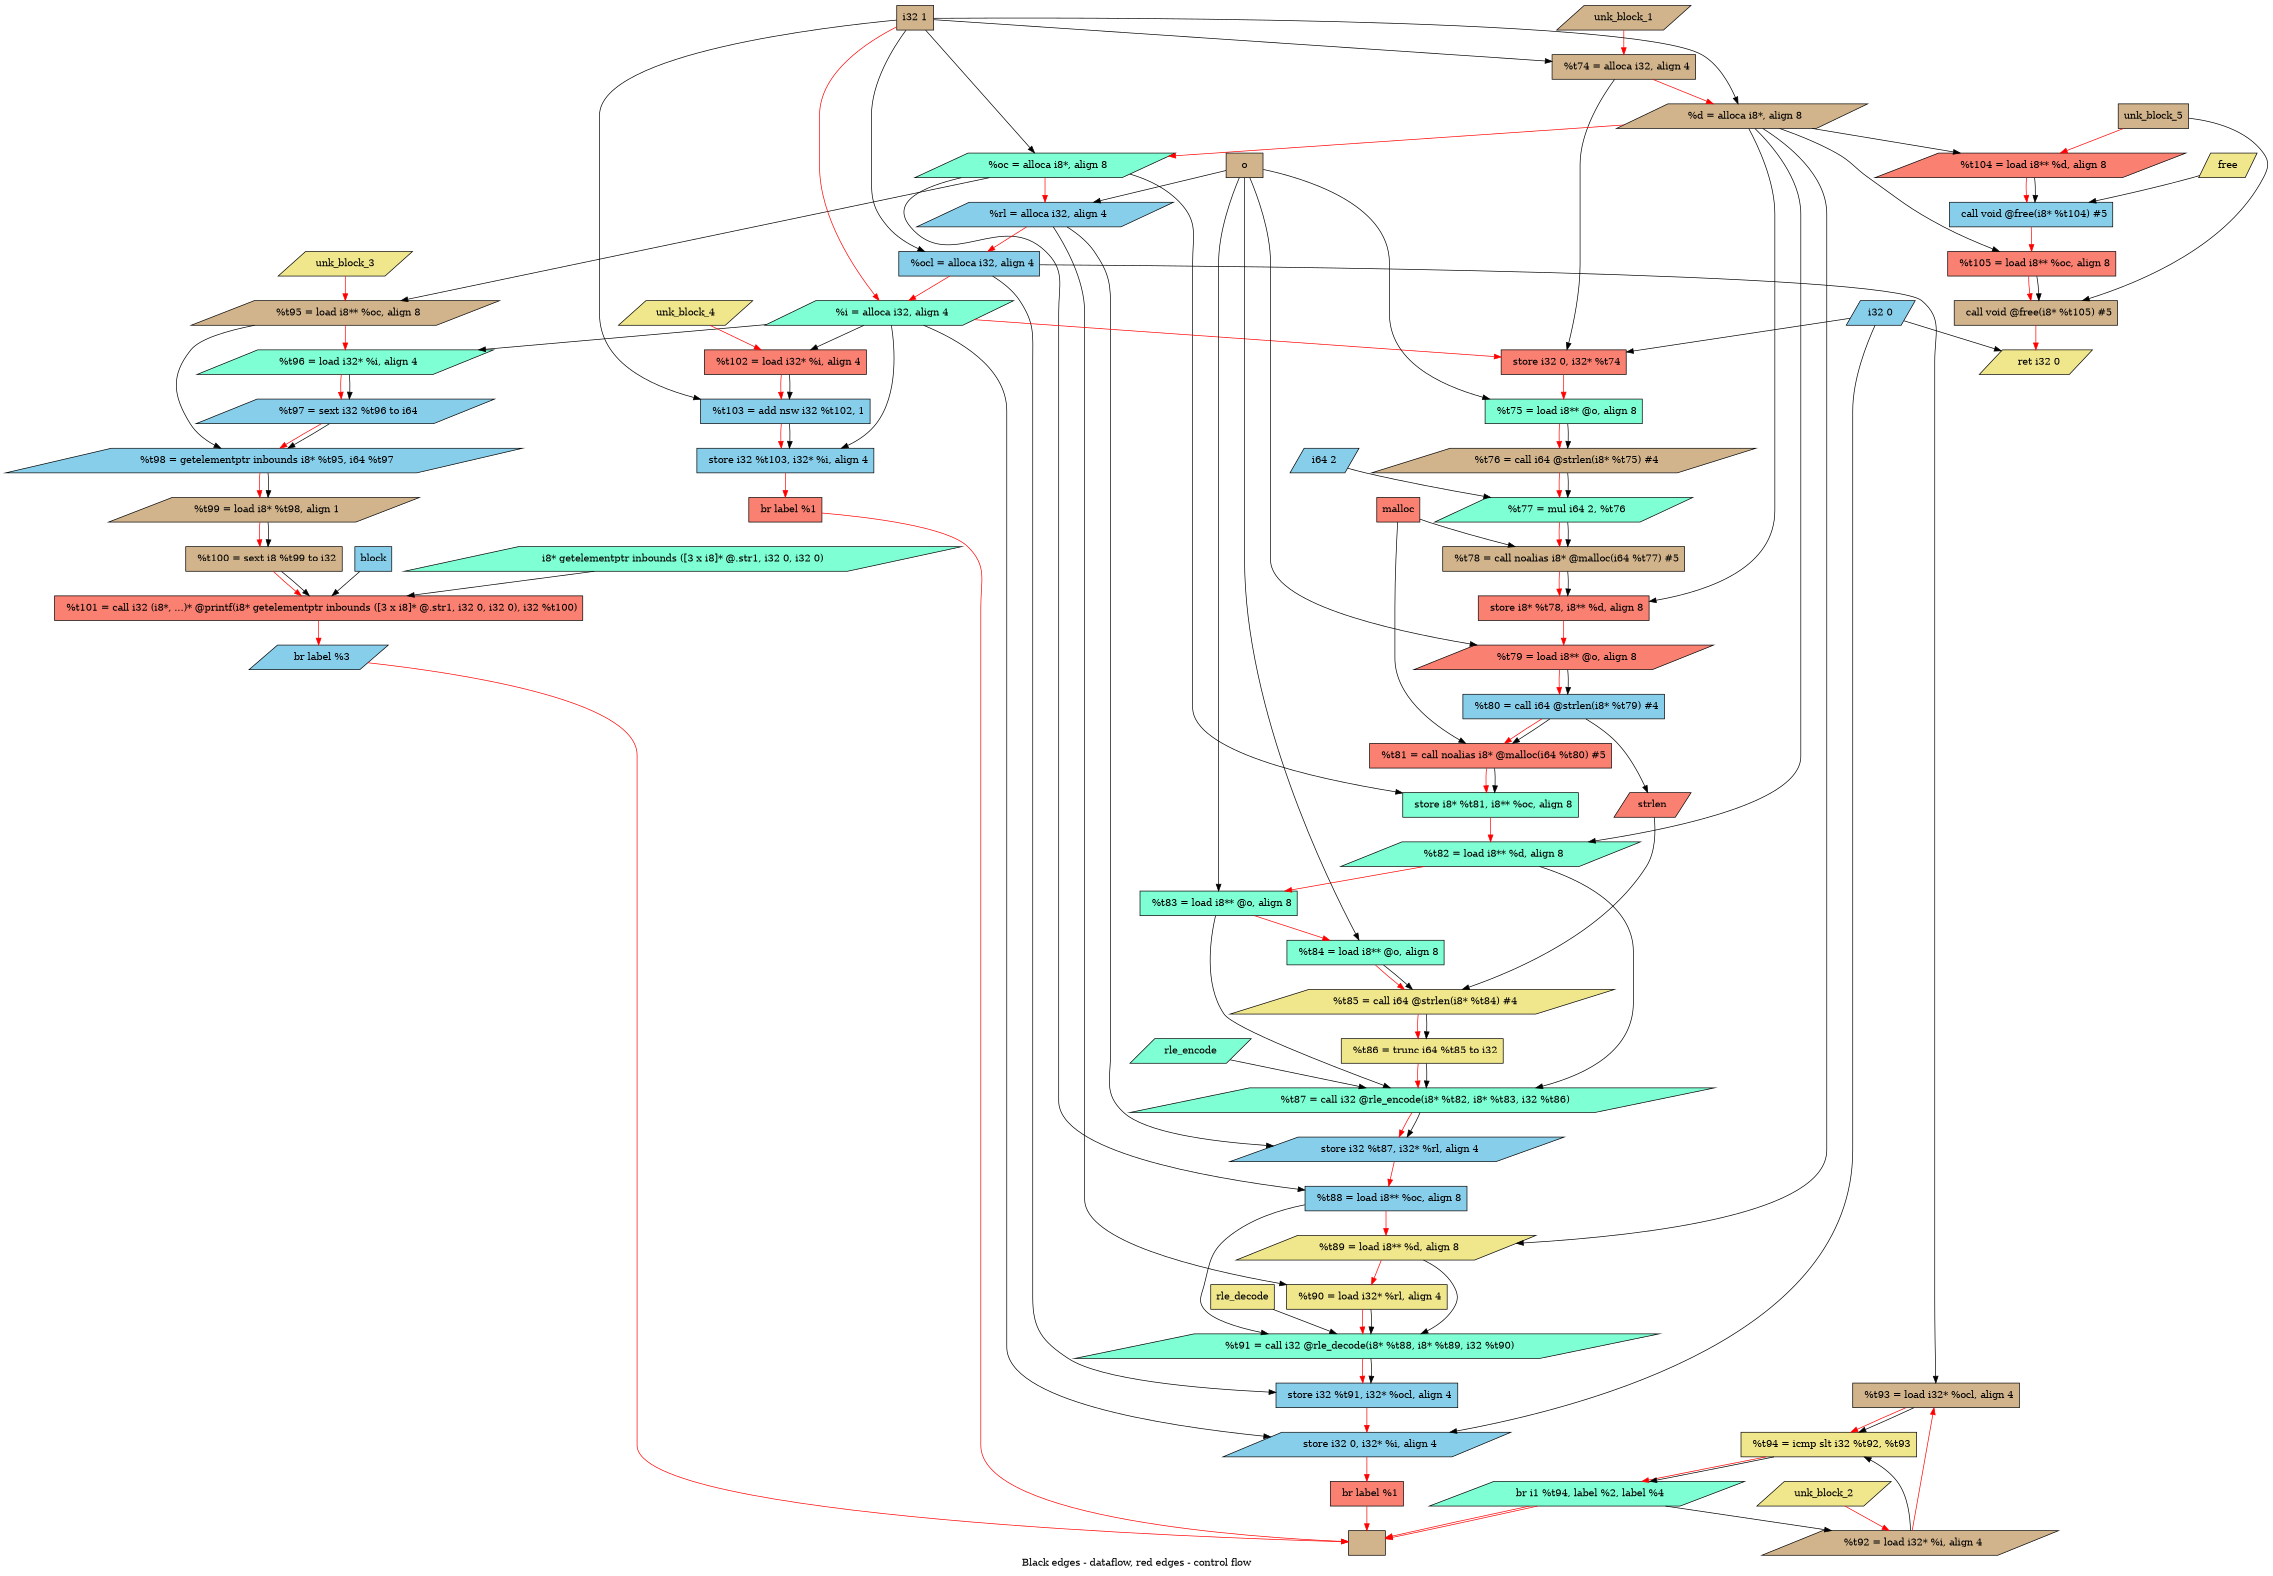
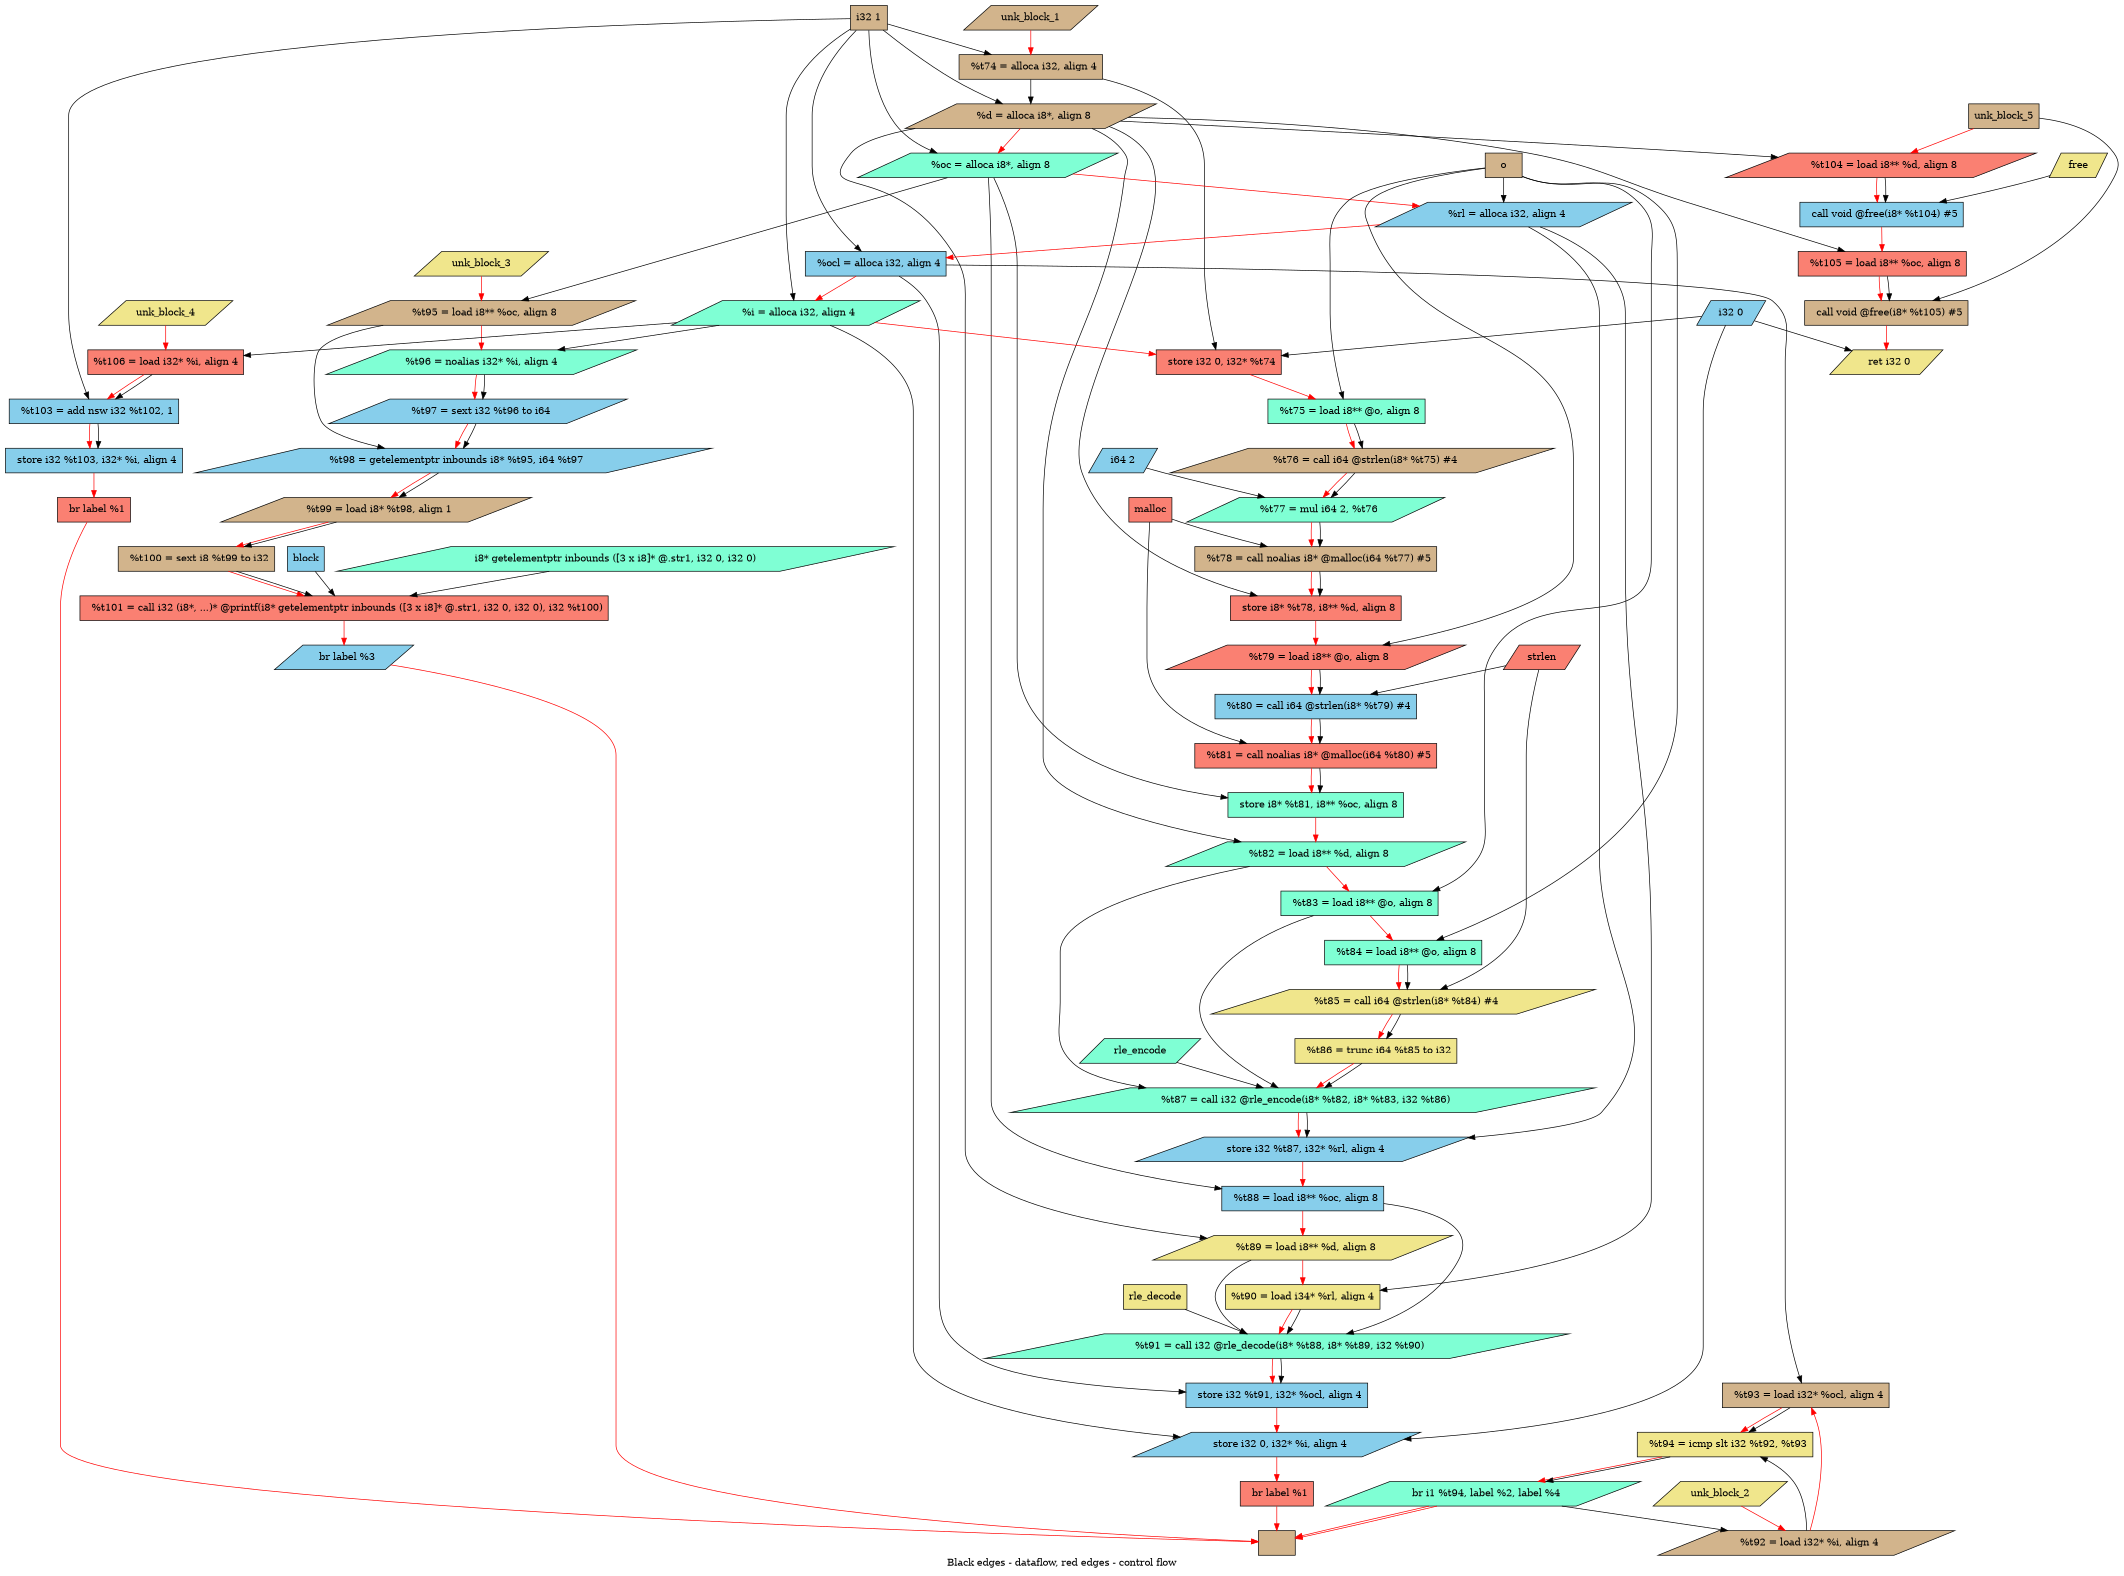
(1680, 90) -> (1031, 88)
(820, 151) -> (786, 149)
(345, 362) -> (481, 362)
(785, 362) -> (166, 362)
(890, 394) -> none
(1621, 747) -> (1442, 679)
(1367, 1297) -> (1303, 1297)
